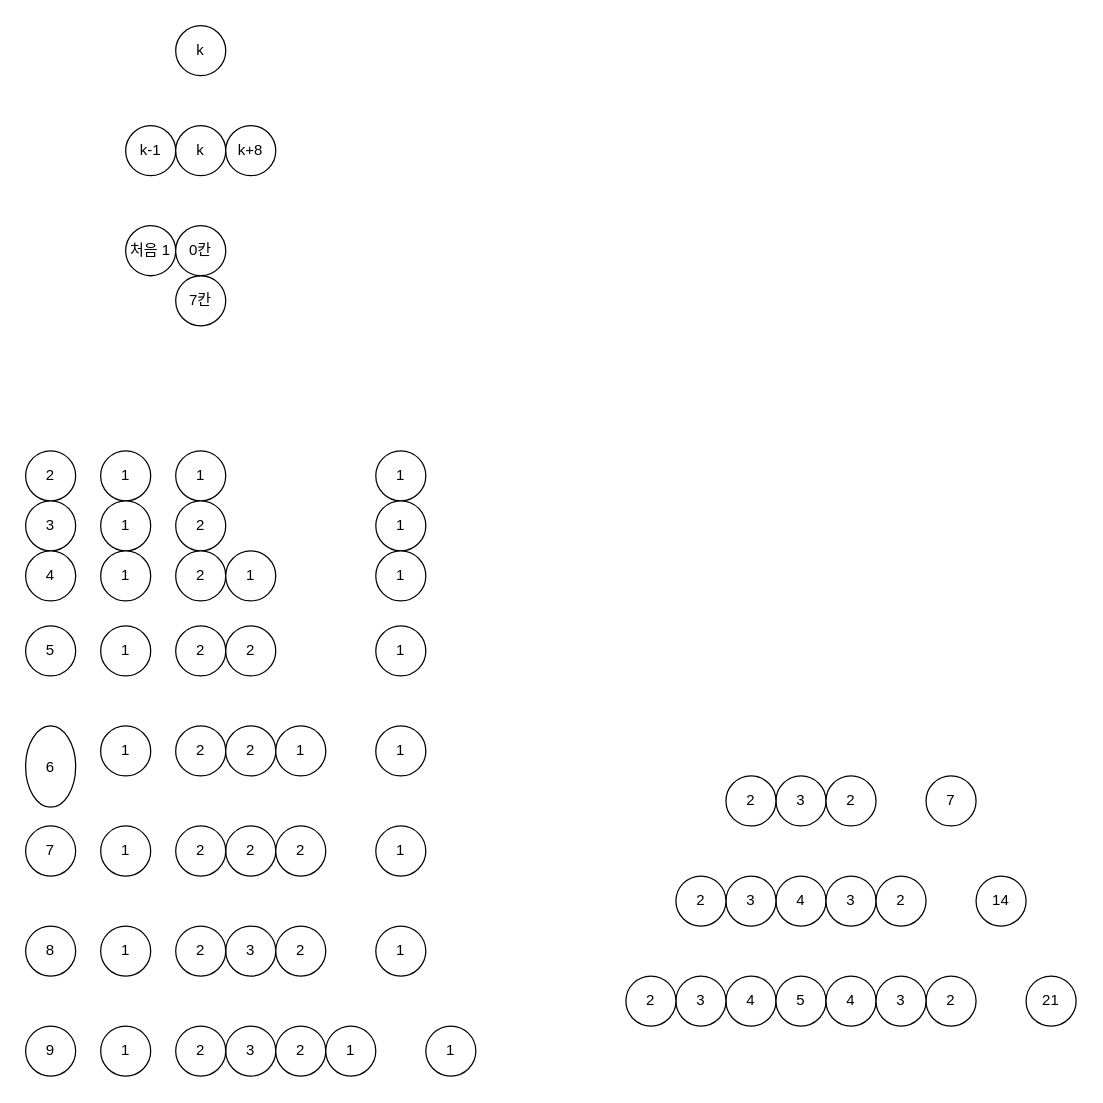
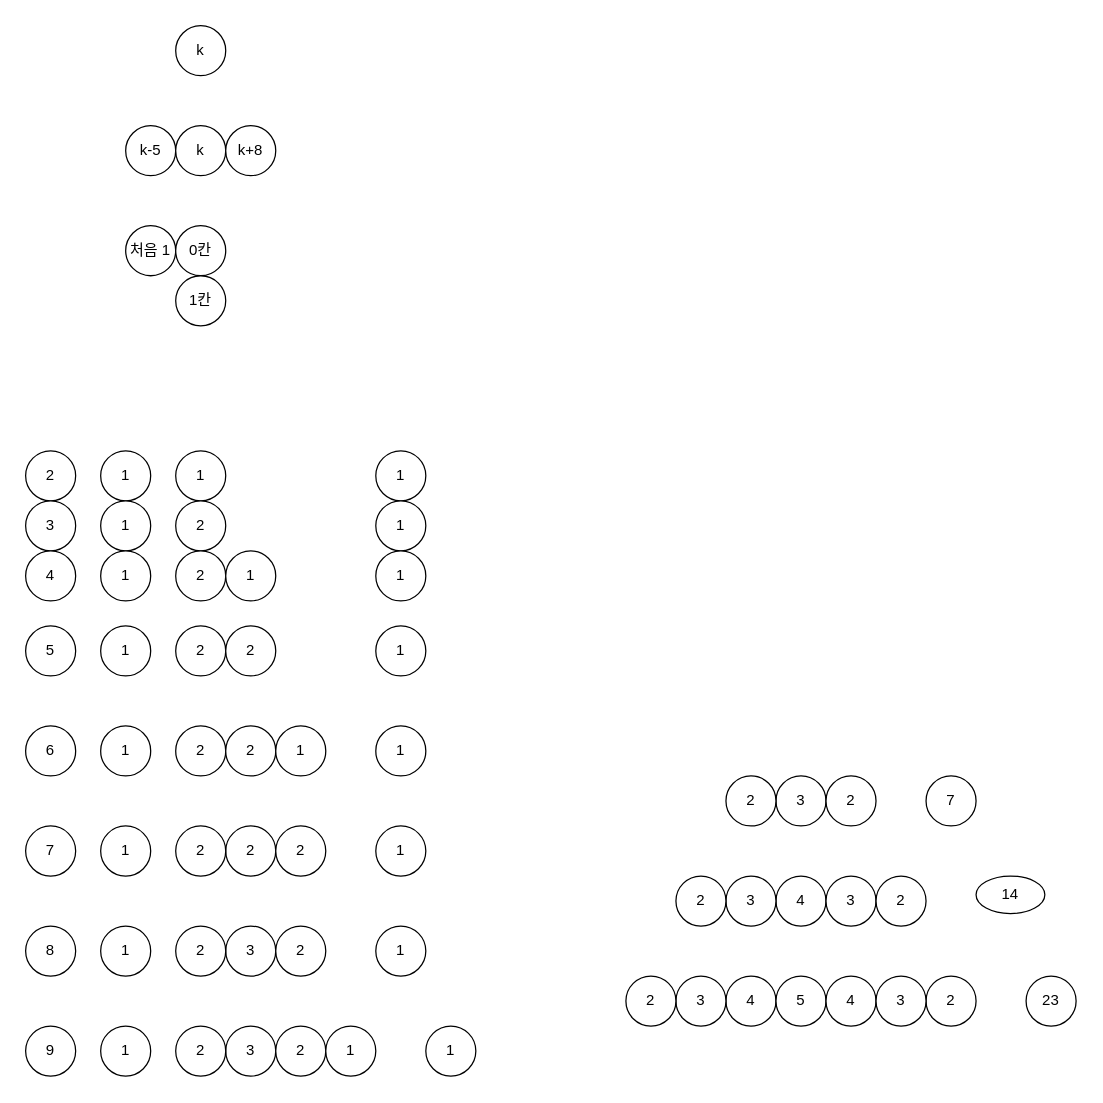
(151, 151) -> (151, 151)
(201, 301) -> (201, 301)
(51, 766) -> (51, 751)
(1001, 901) -> (1010, 894)
(1051, 1001) -> (1051, 1001)
